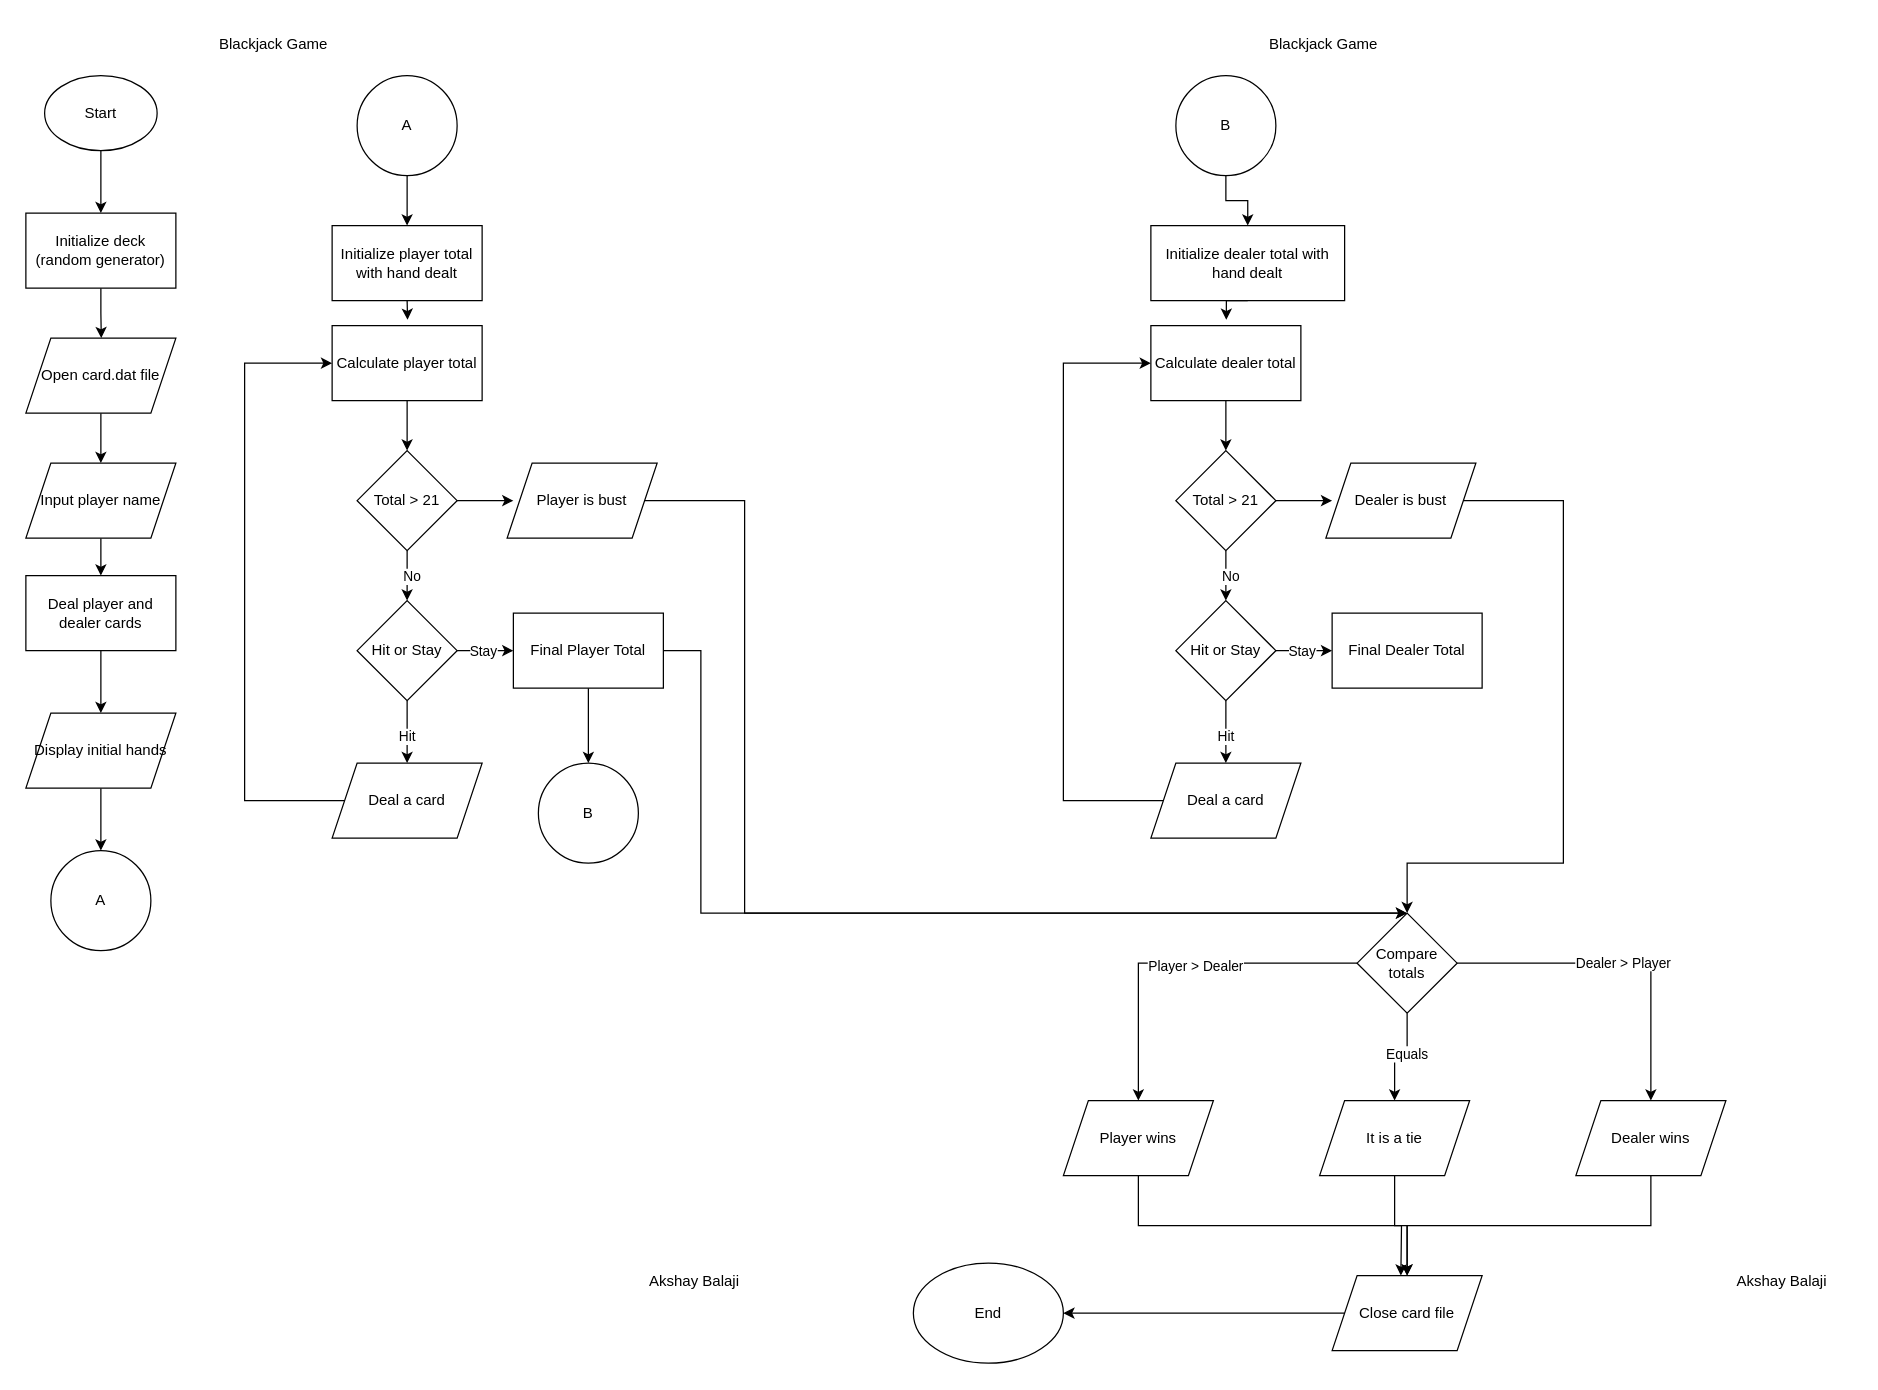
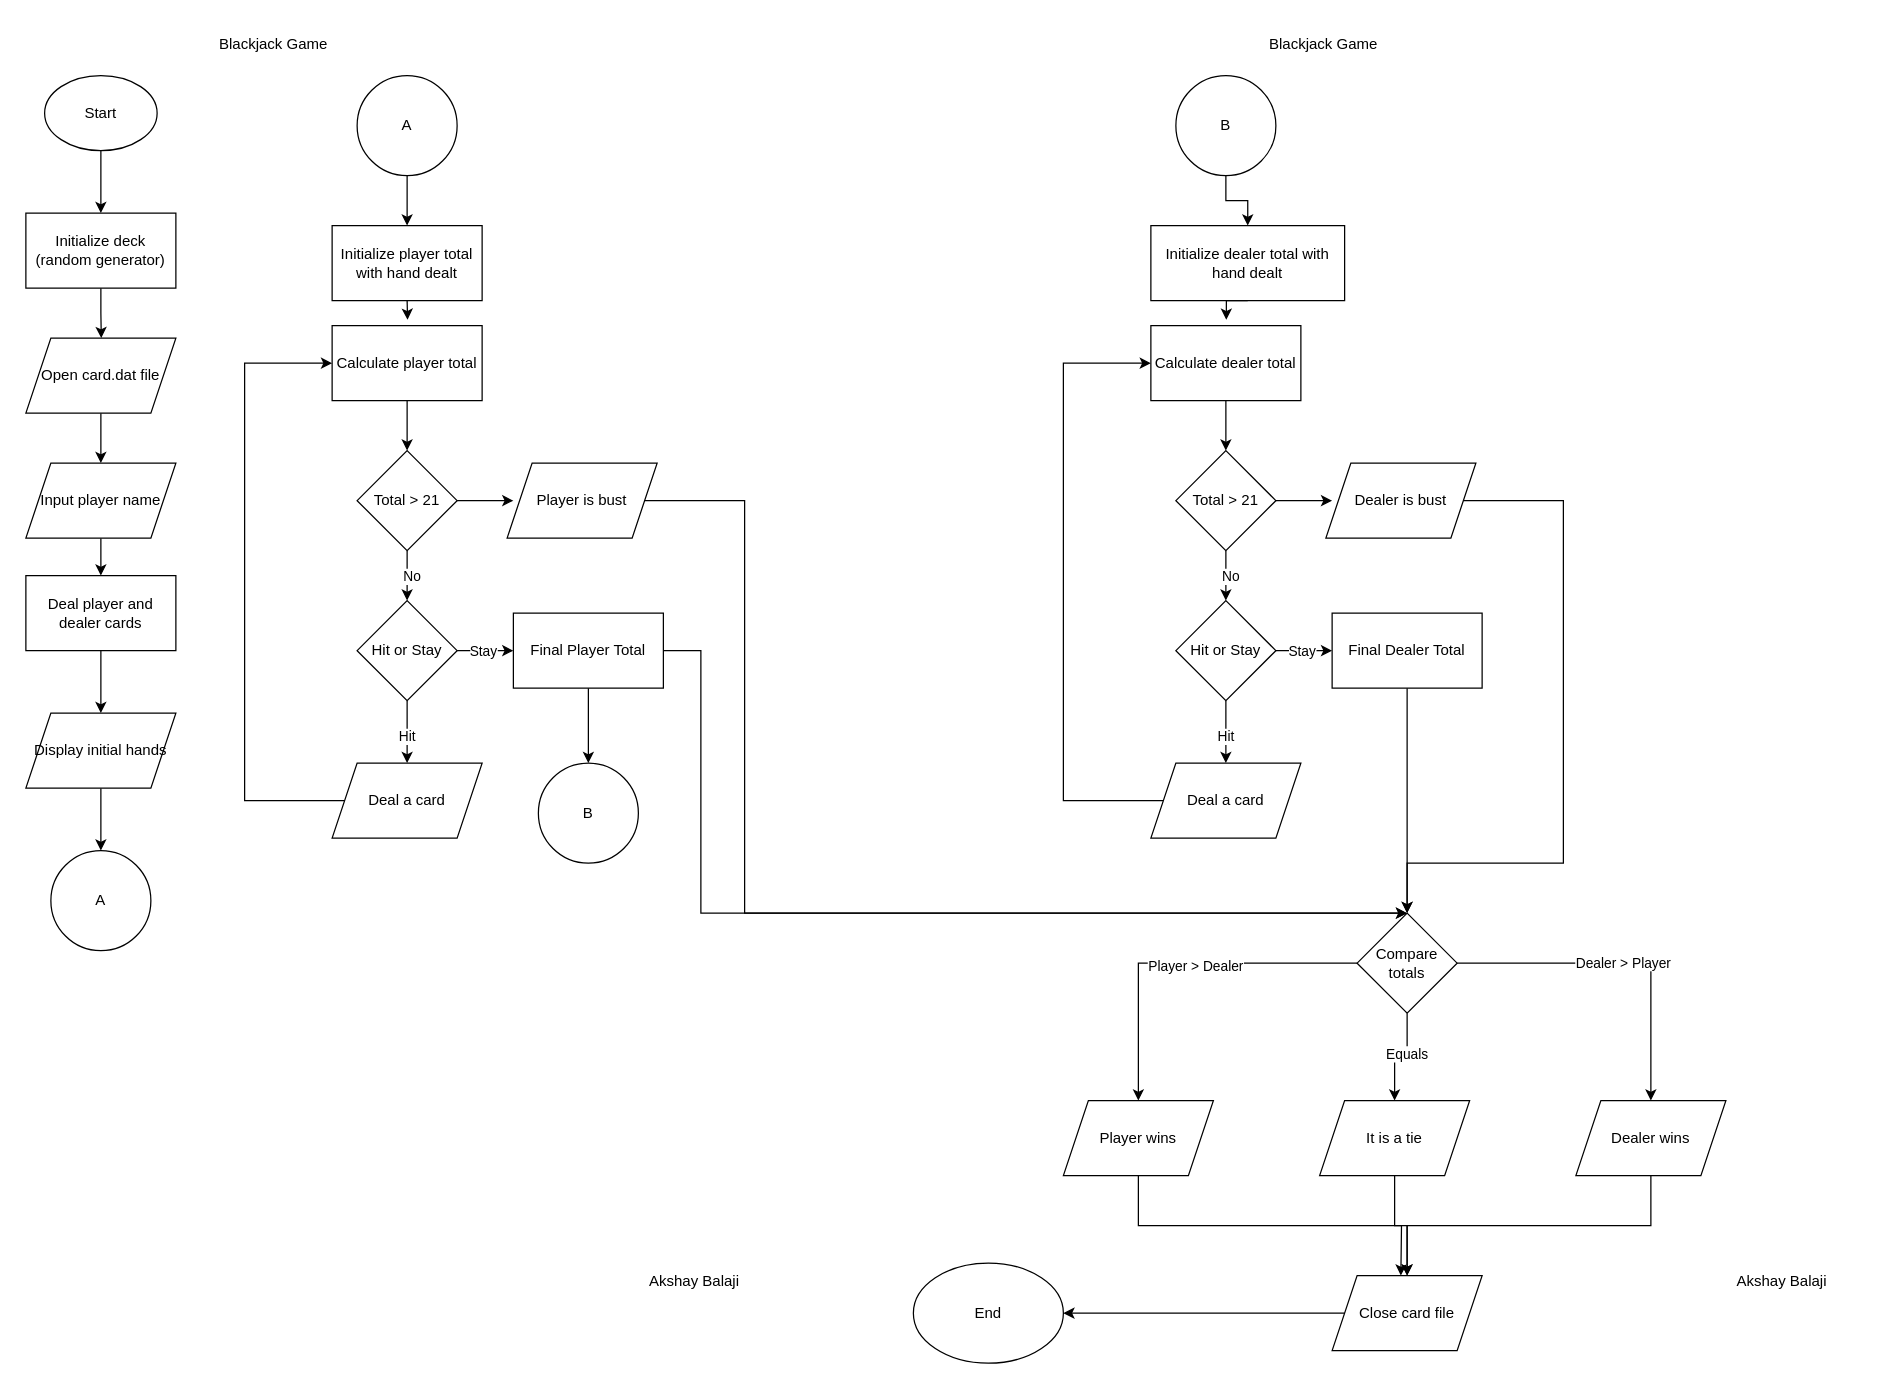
none -> (1407, 774)
